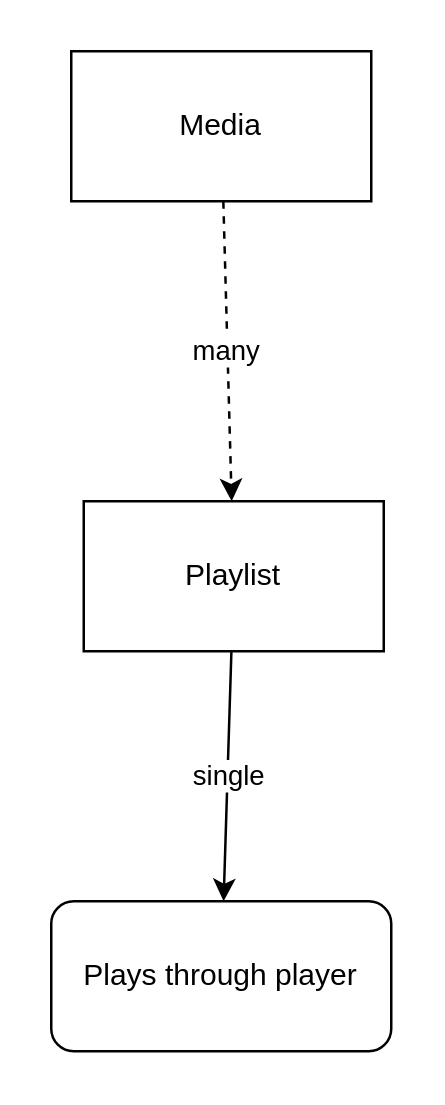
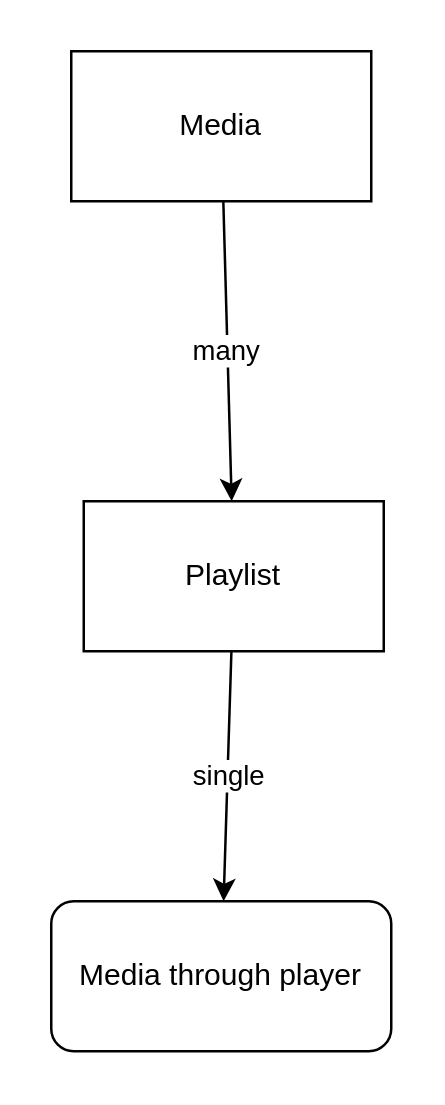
(225, 271) -> (225, 271)
(221, 976) -> (221, 976)
